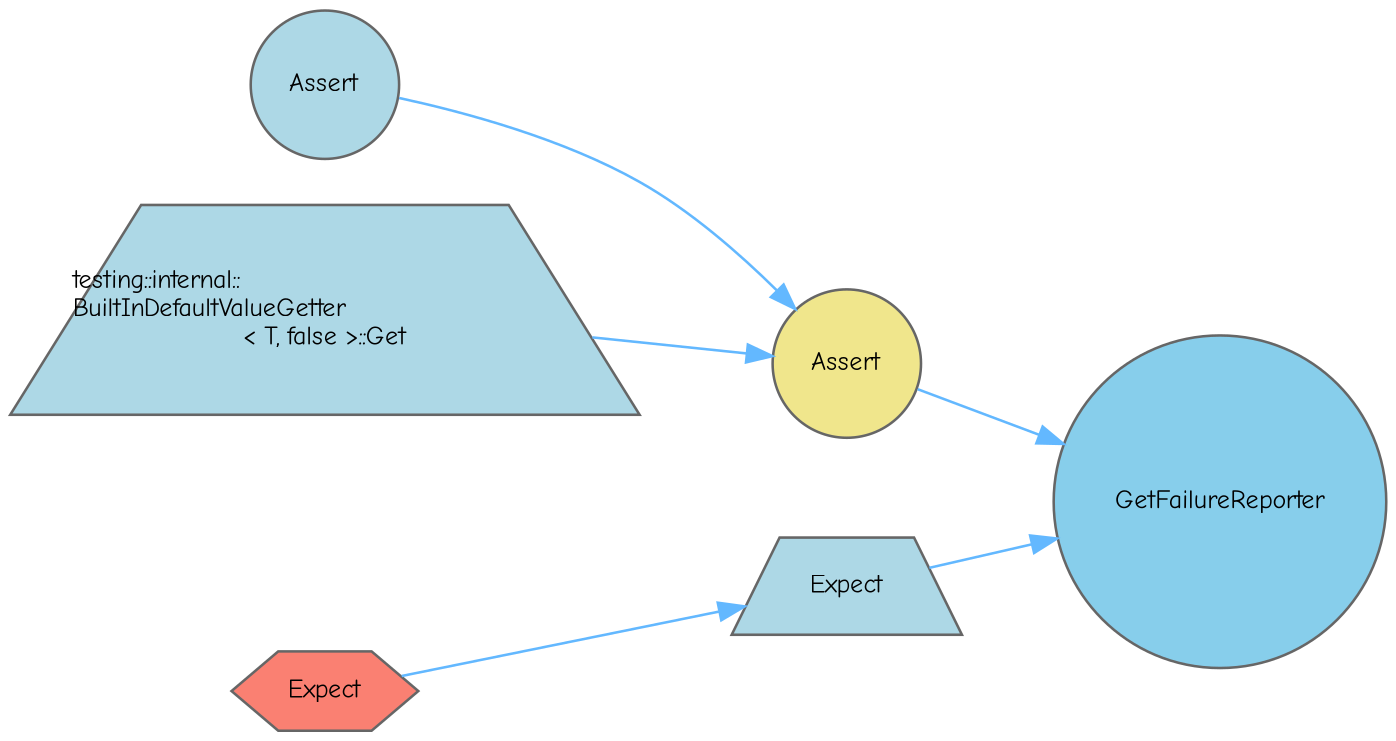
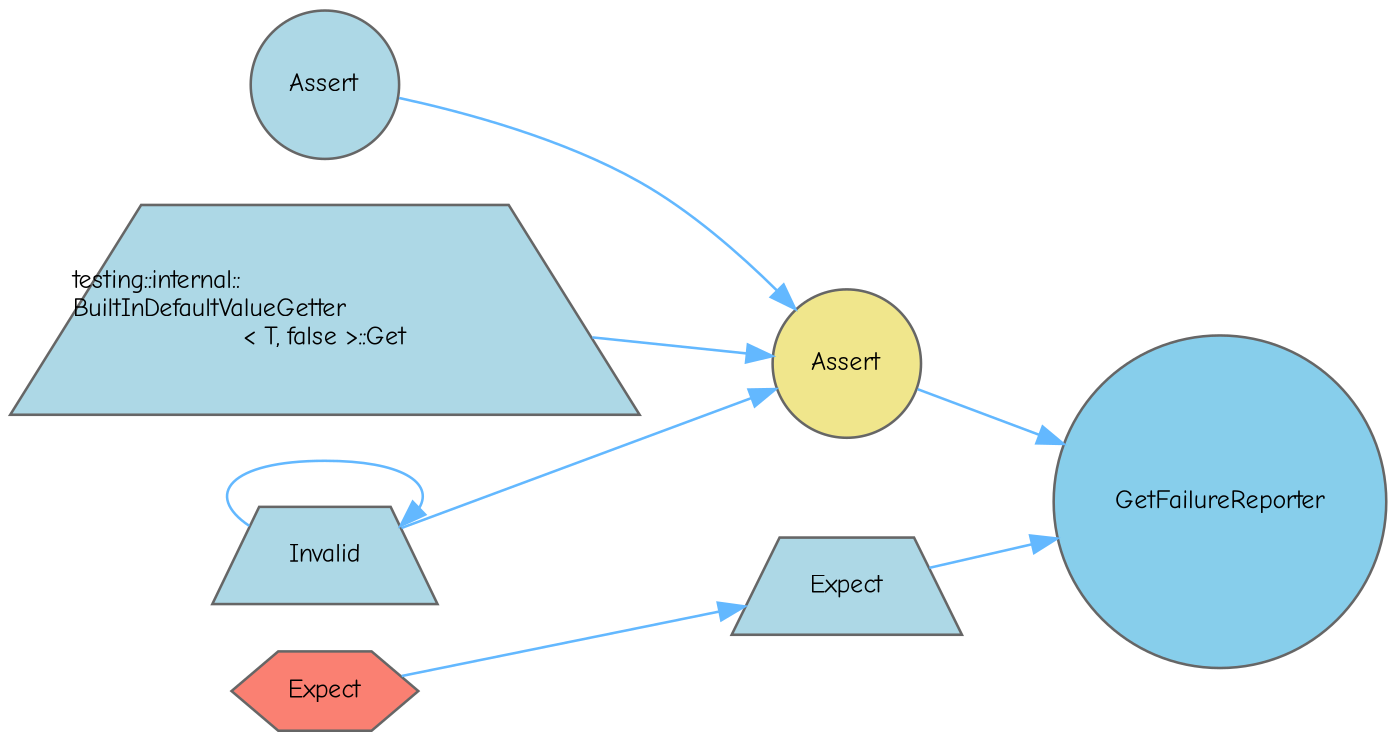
none -> (325, 555)
